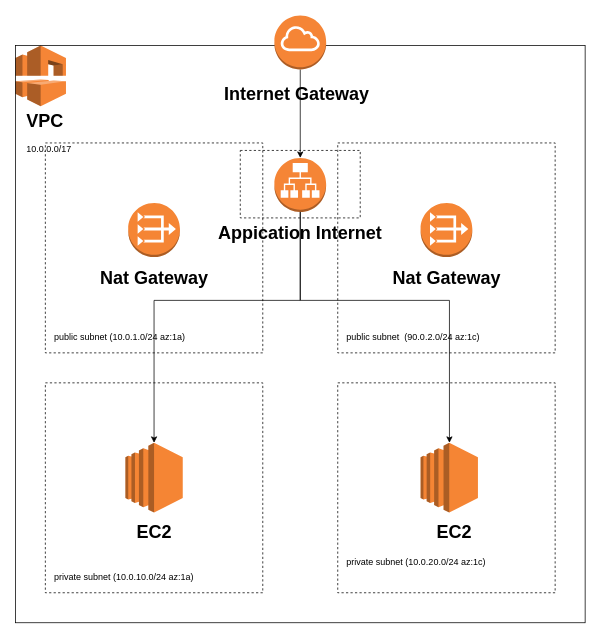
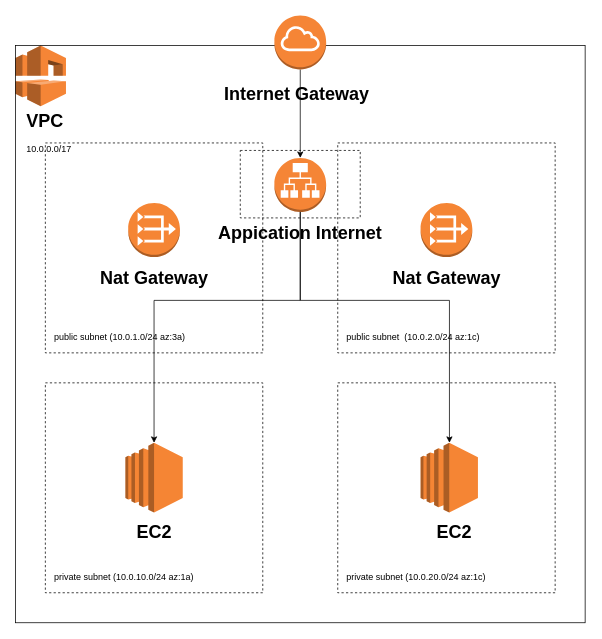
(125, 338) -> (125, 338)
(417, 338) -> (417, 338)
(420, 563) -> (420, 578)
